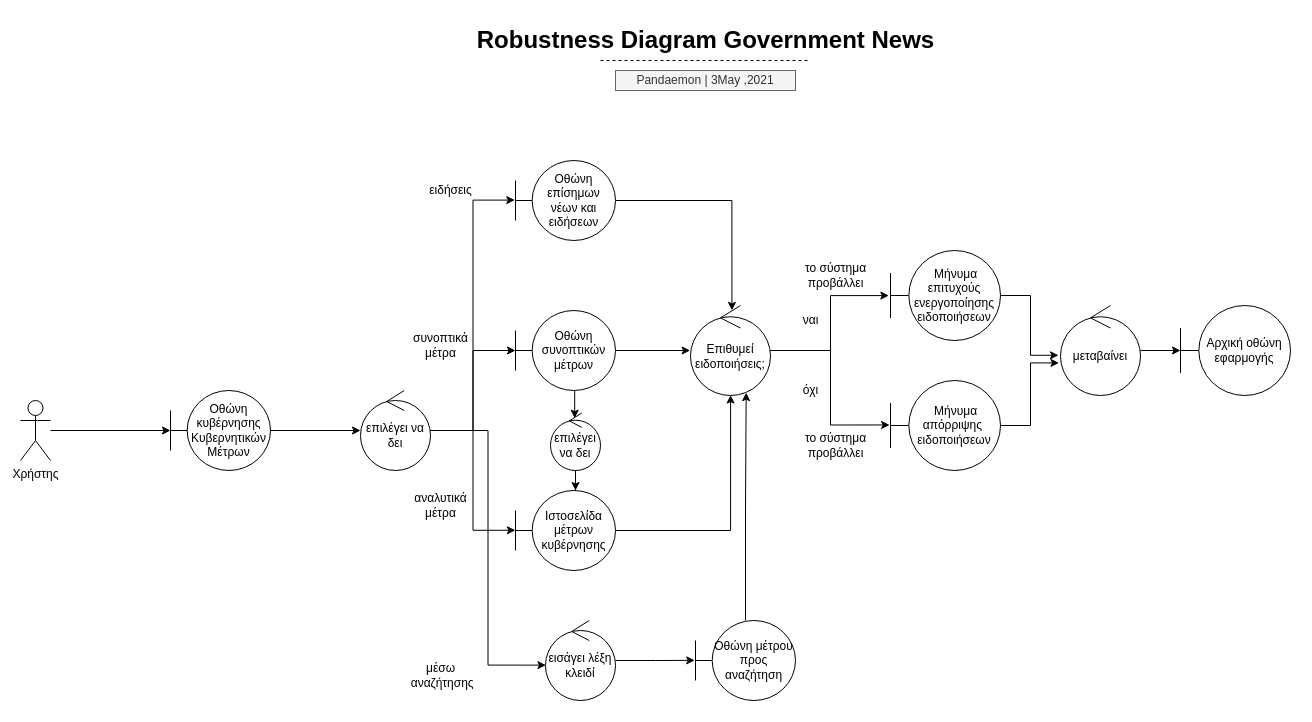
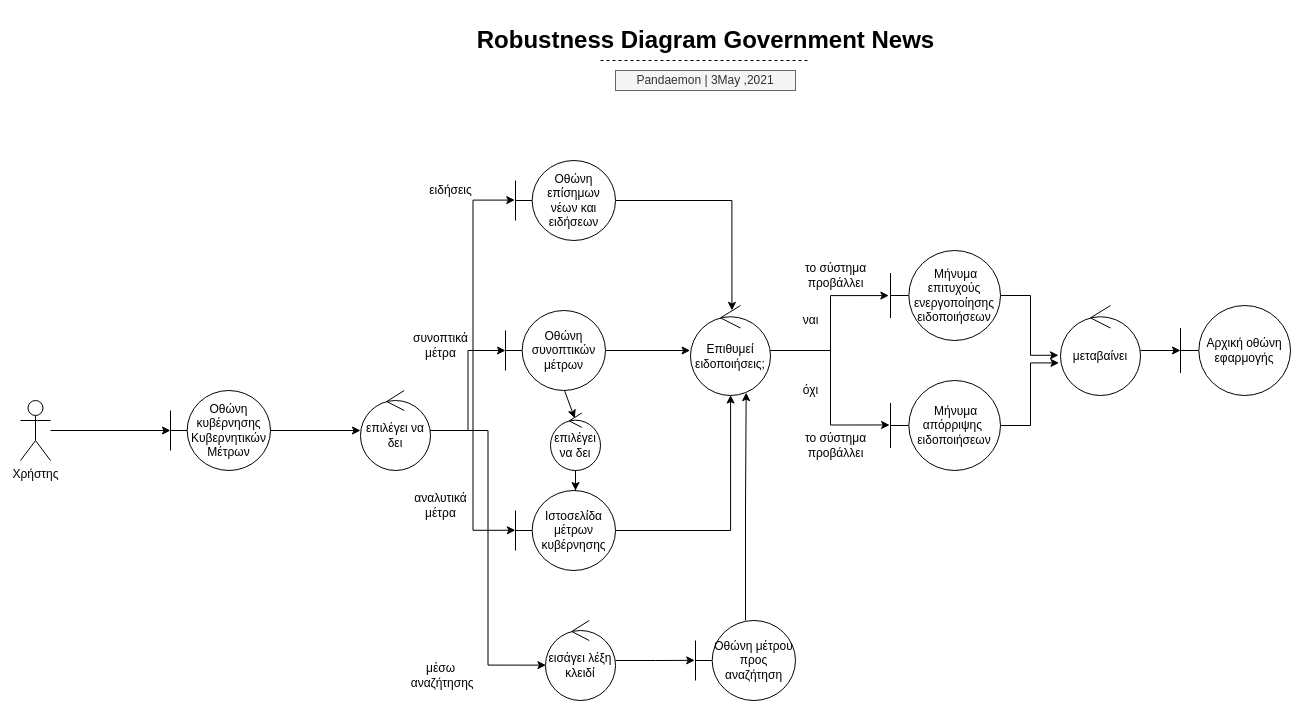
(566, 351) -> (556, 351)
